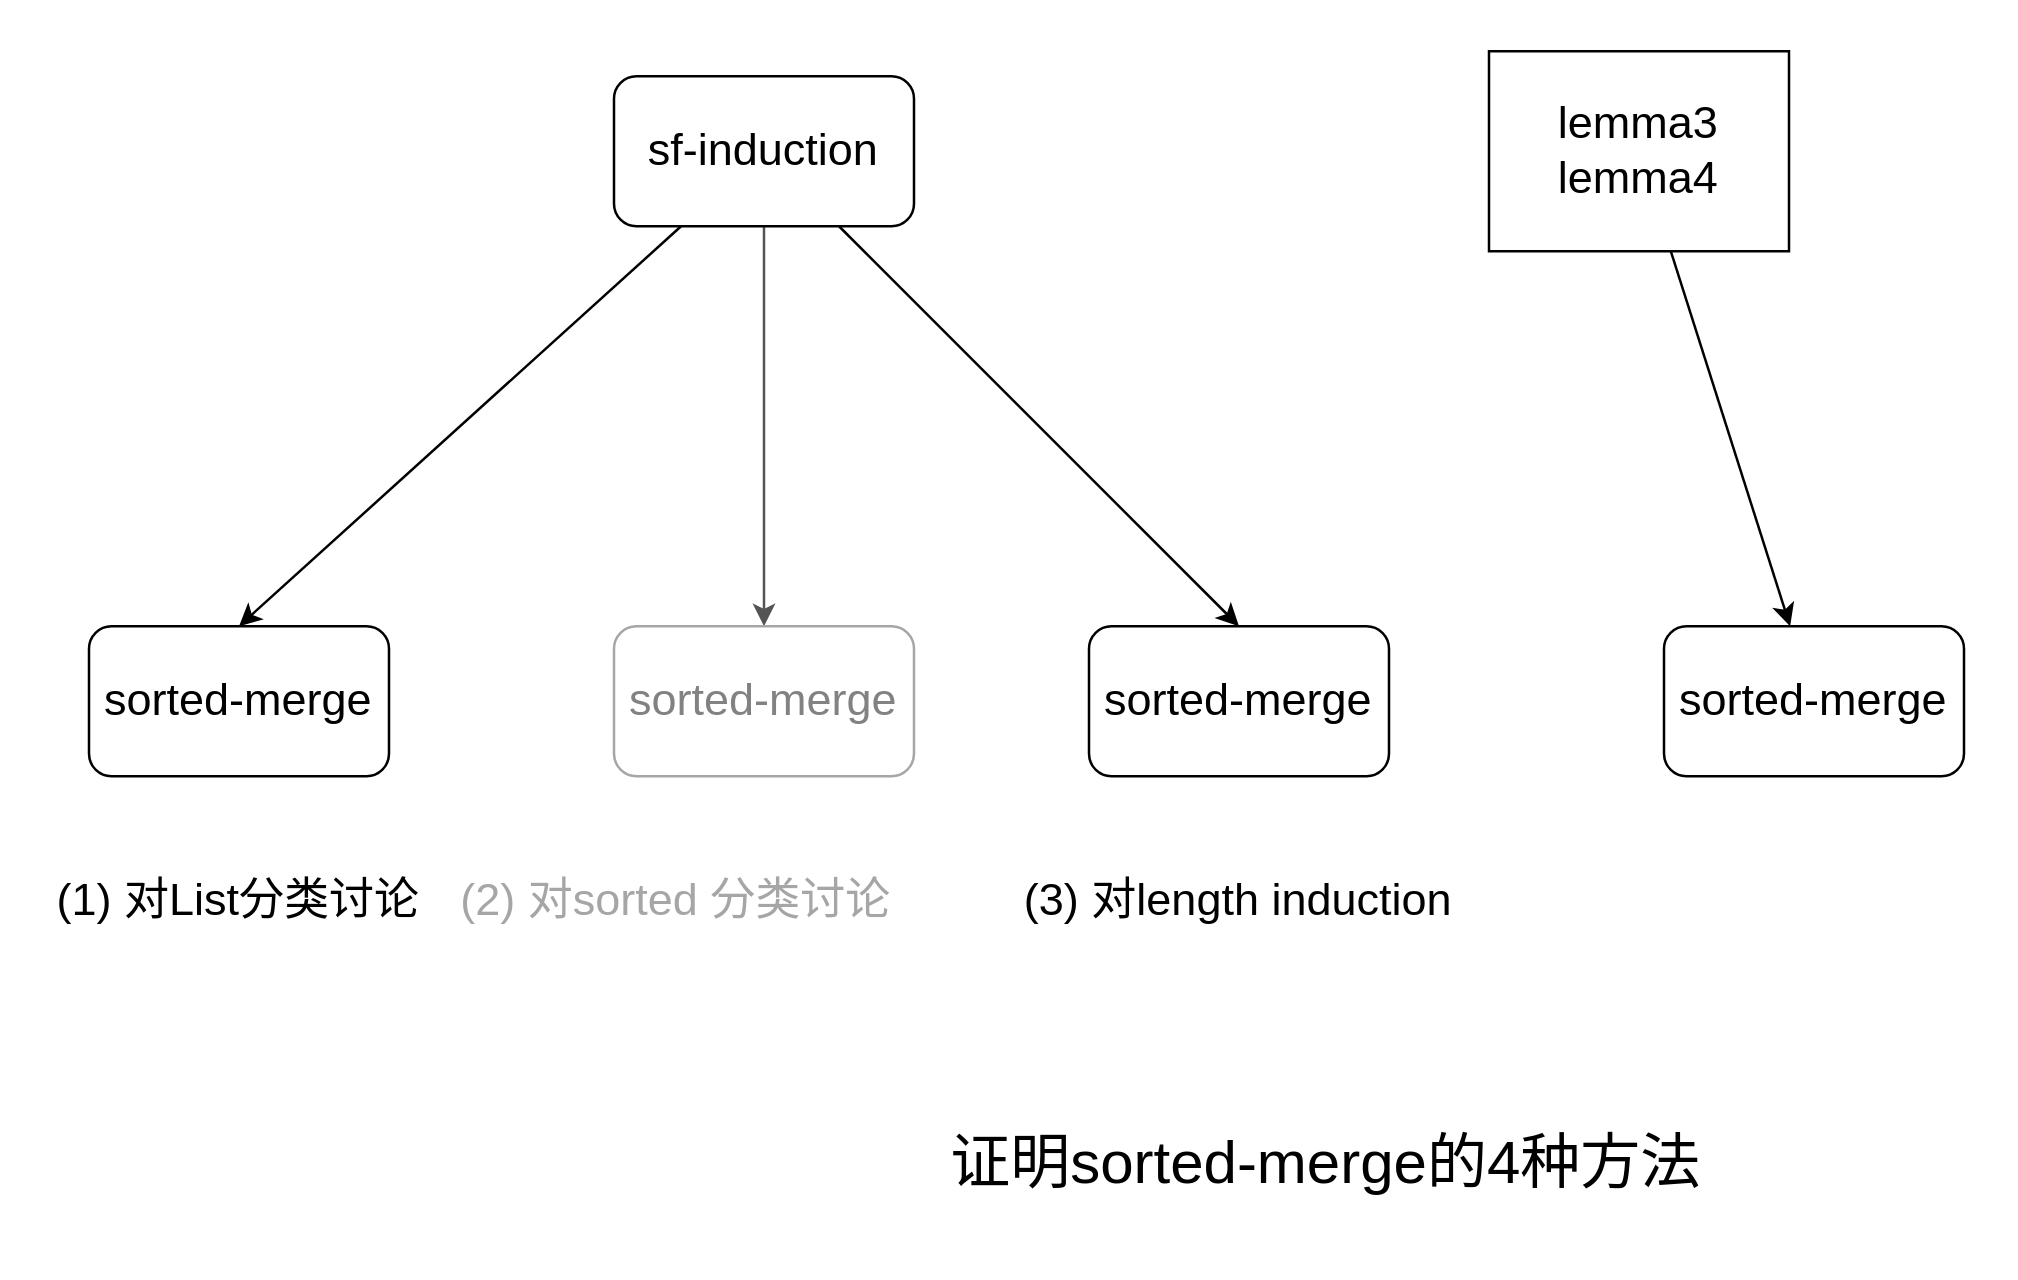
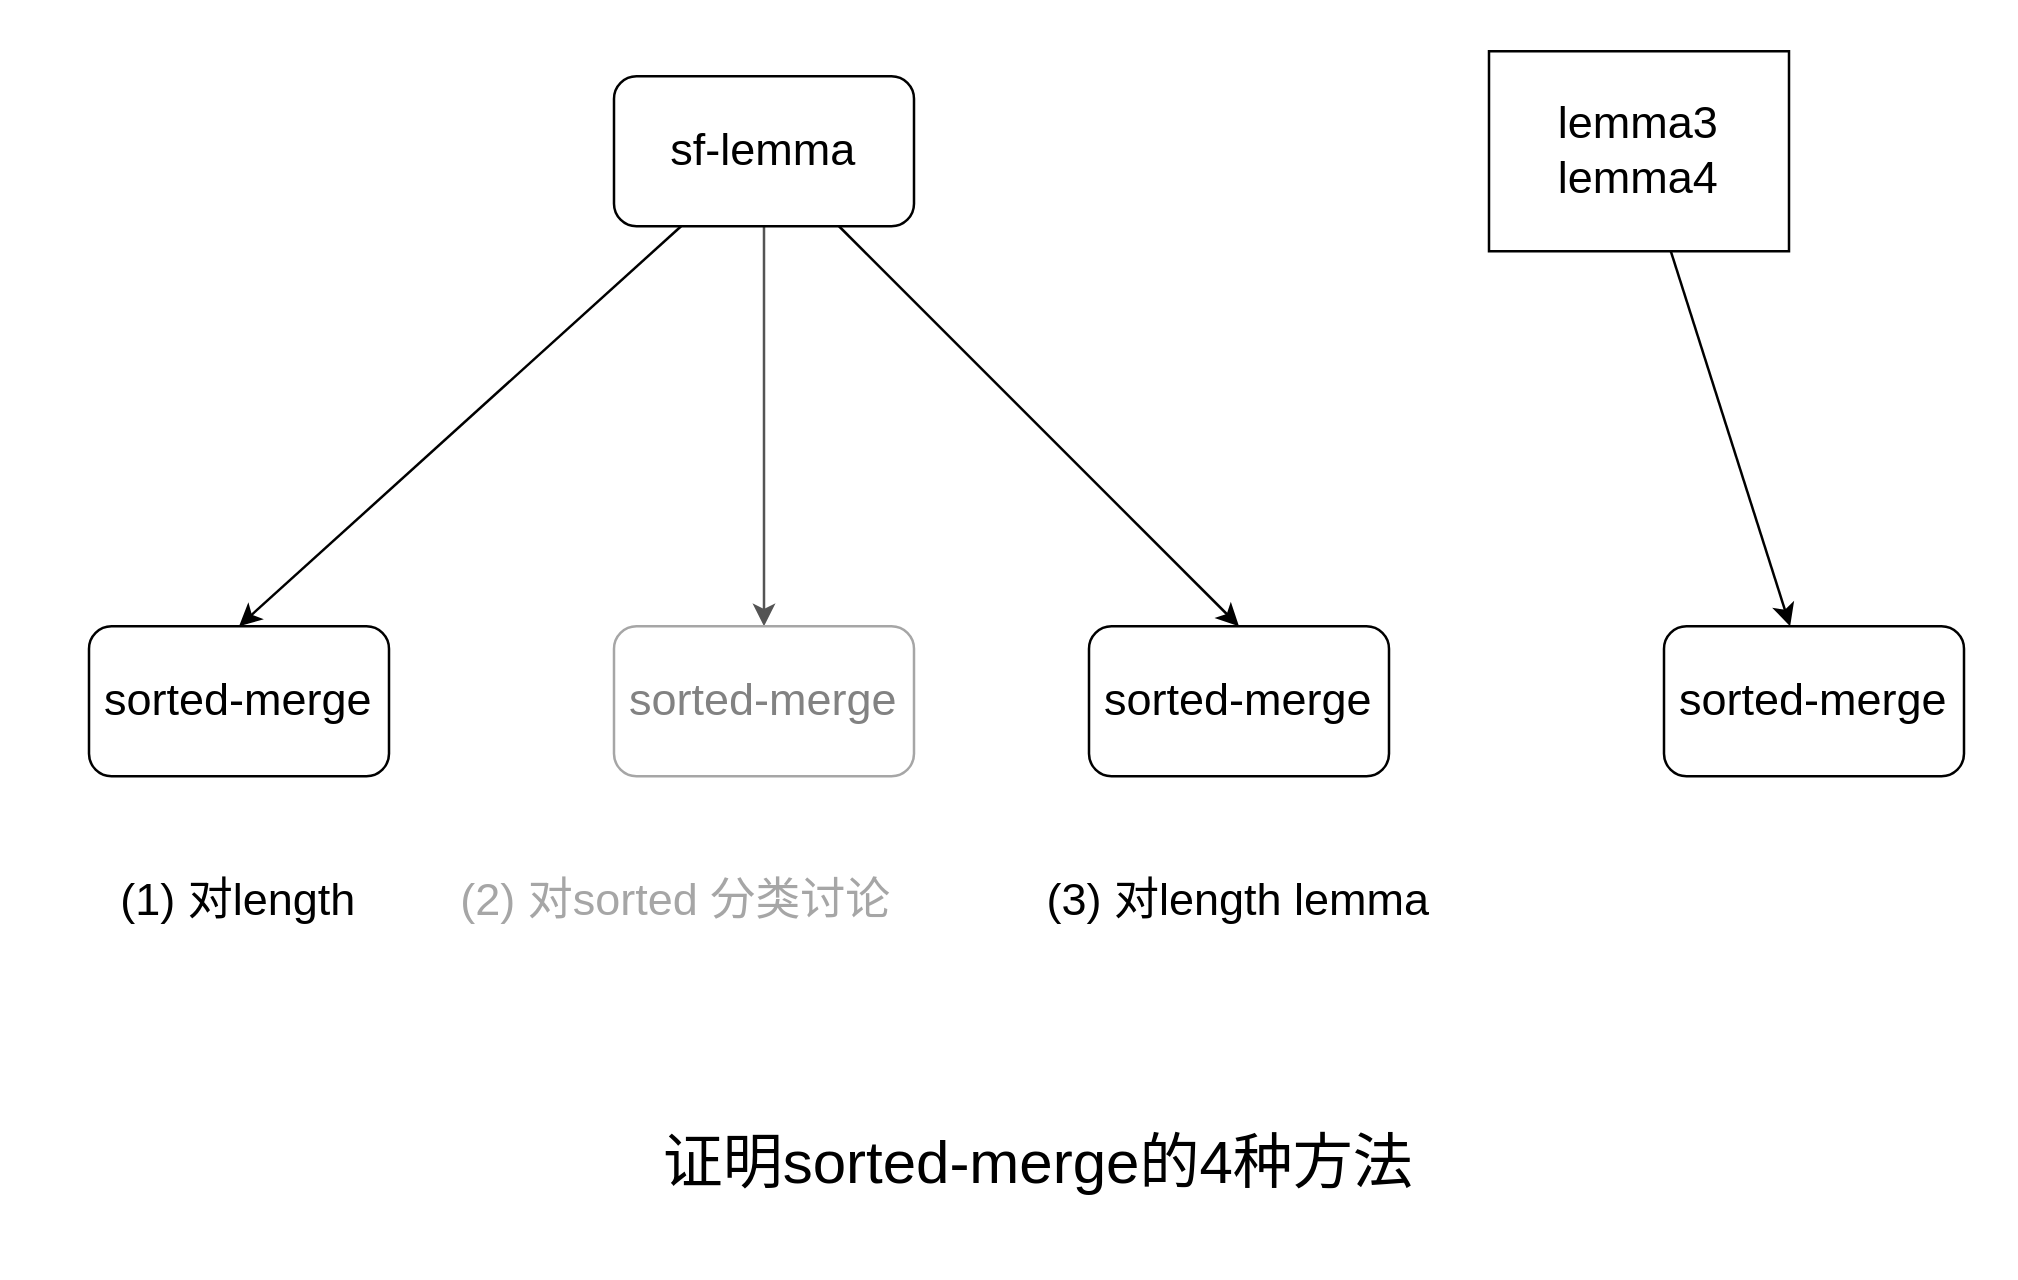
(764, 151) -> (764, 151)
(239, 901) -> (239, 901)
(1239, 901) -> (1239, 901)
(1326, 1164) -> (1039, 1164)
